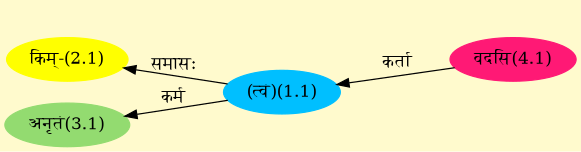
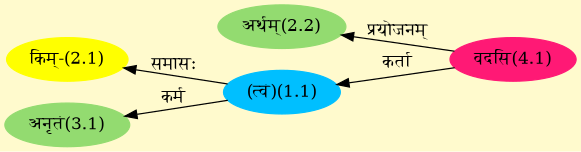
none -> (282, 27)
